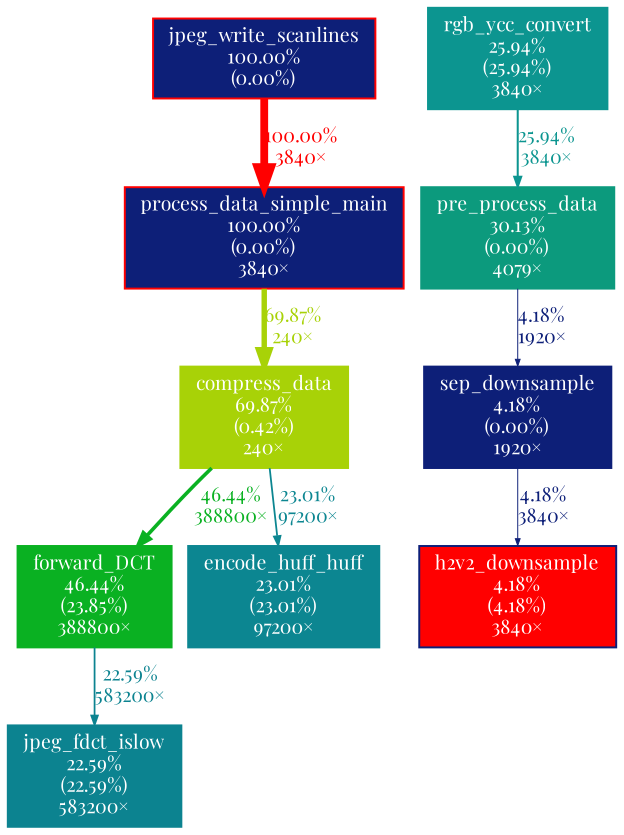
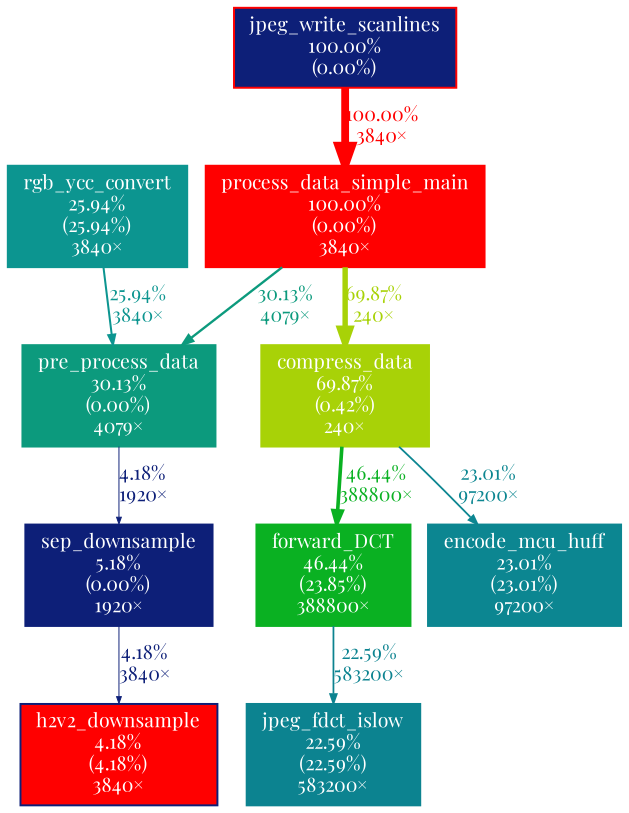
(264, 238) -> (345, 216)
none -> (237, 303)
(518, 417) -> (119, 575)
(284, 597) -> (525, 575)
